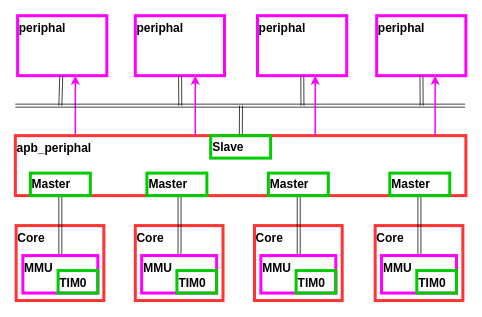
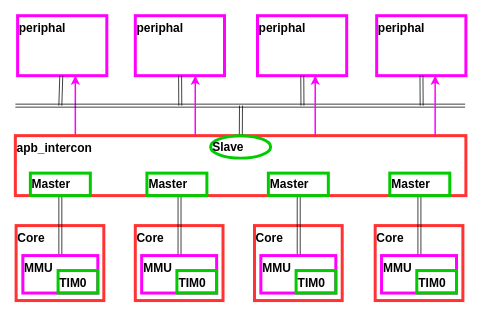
(241, 147) -> (241, 147)
(54, 148) -> (56, 148)
